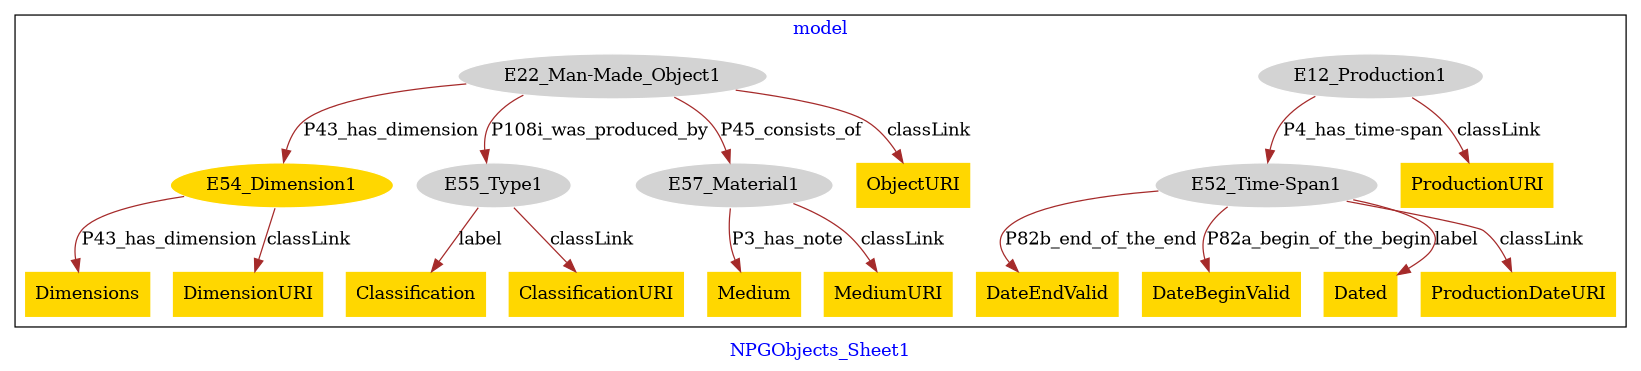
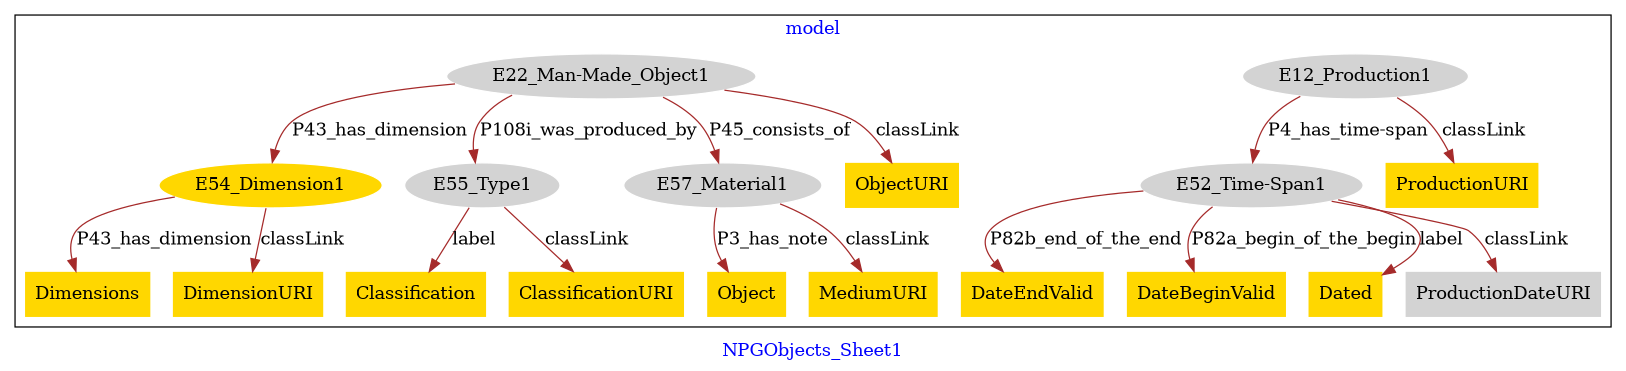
(754, 294) -> (747, 294)
(1518, 294) -> (1503, 294)
